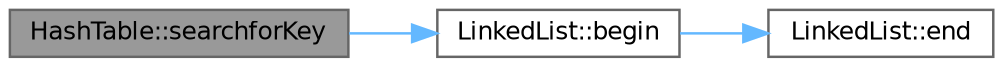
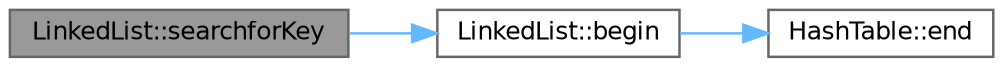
(179, 33) -> (179, 33)
(881, 33) -> (881, 33)
